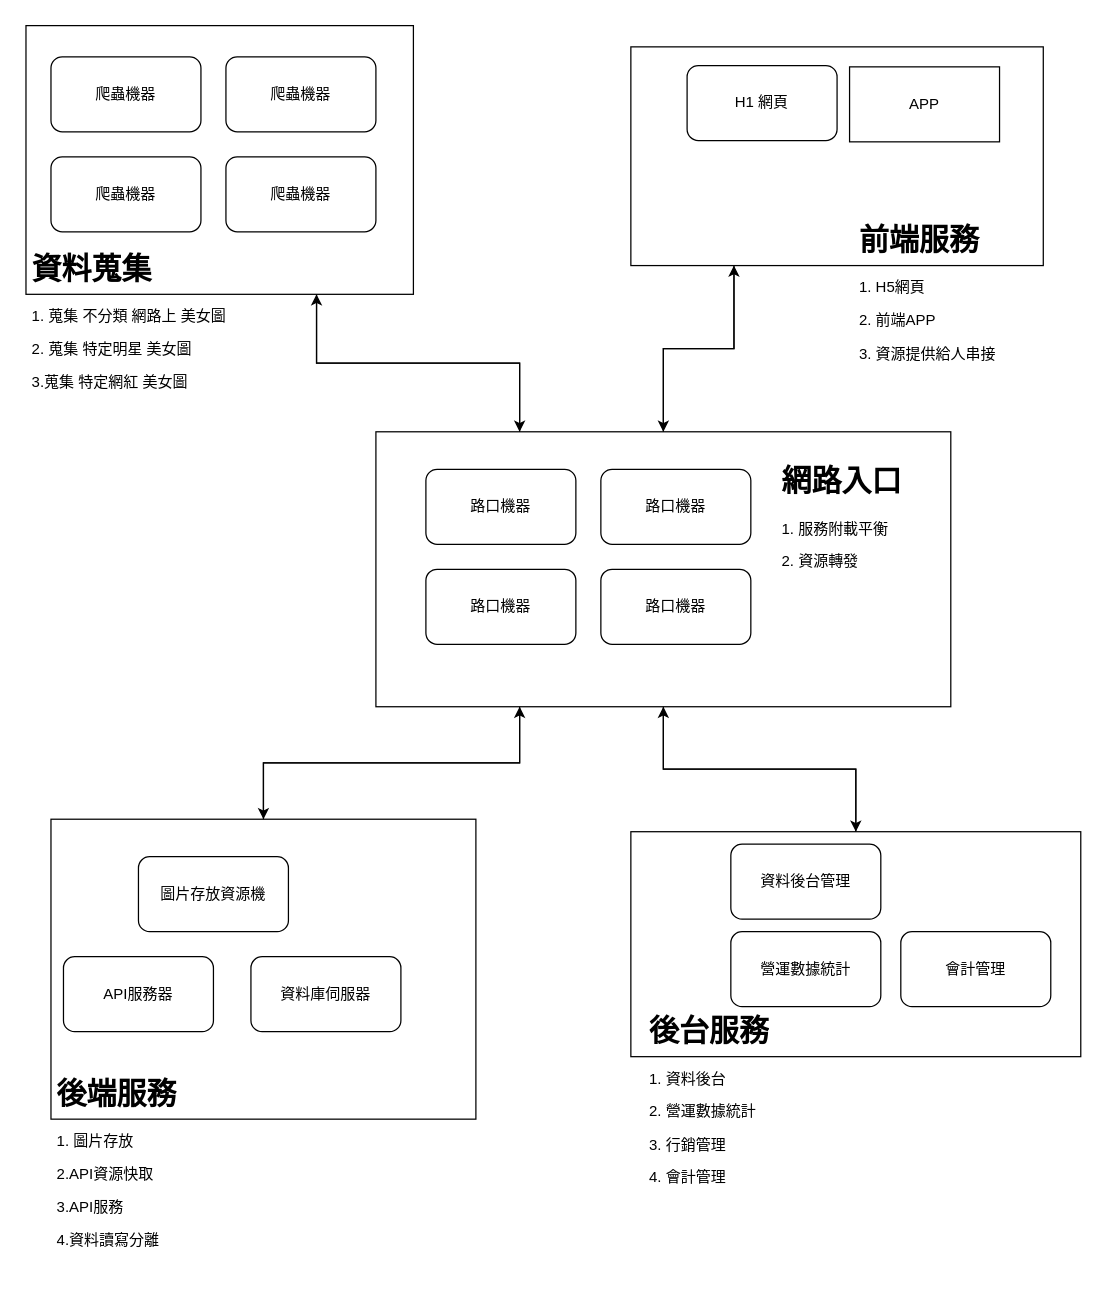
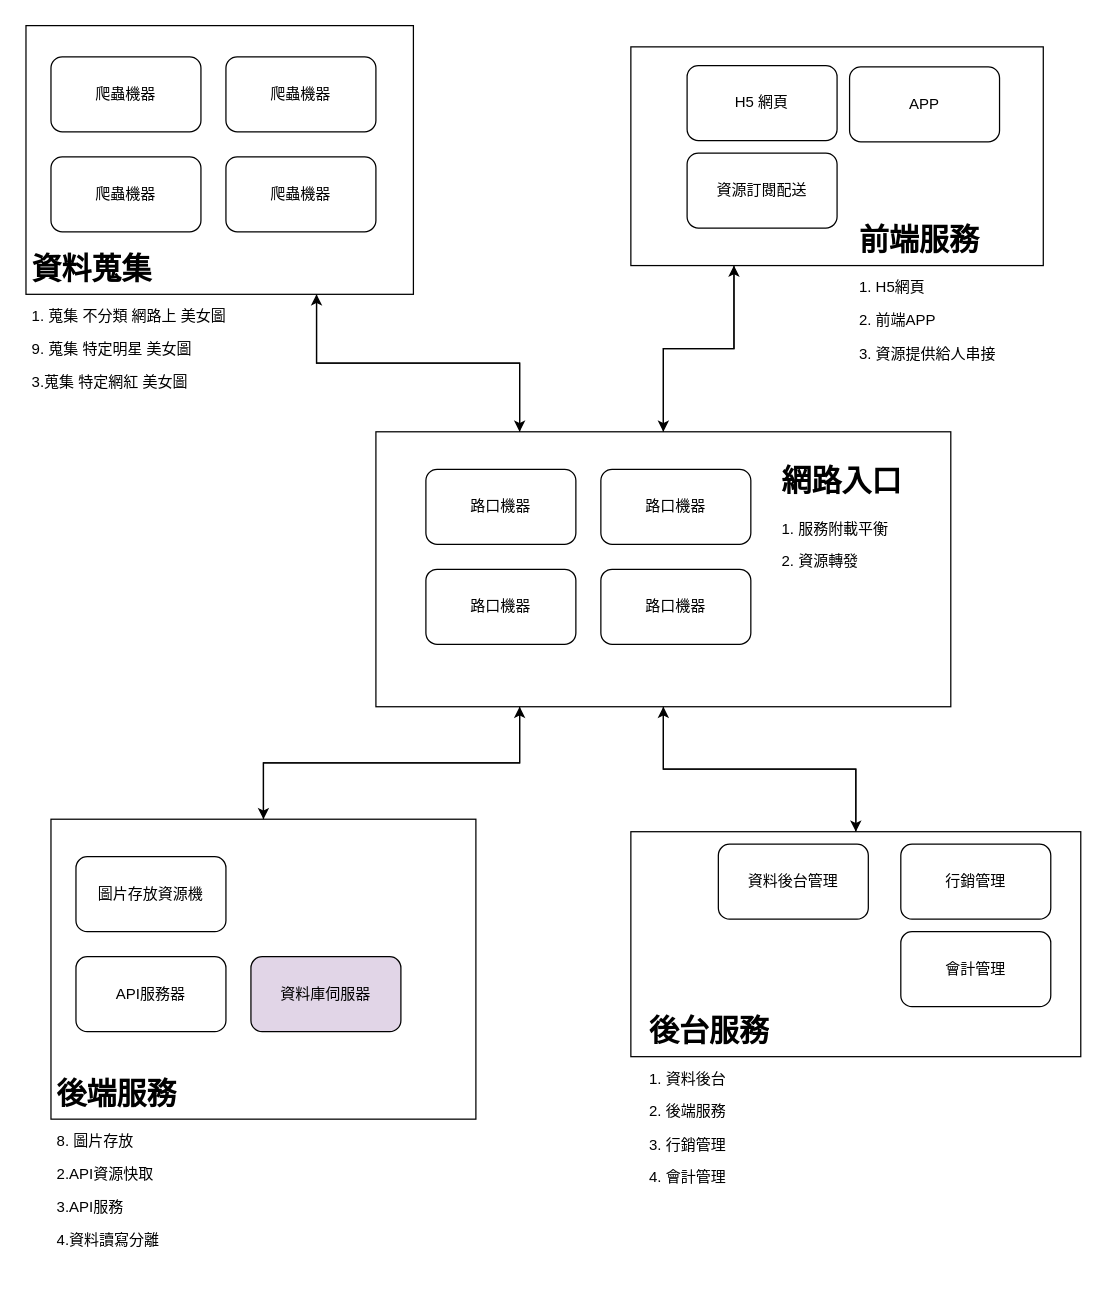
(762, 103) -> (762, 103)
(924, 104) -> (924, 104)
none -> (762, 191)
(130, 268) -> (130, 268)
(806, 882) -> (793, 882)
none -> (976, 882)
(213, 894) -> (151, 894)
(806, 969) -> none
(138, 994) -> (151, 994)
(326, 994) -> (326, 994)
(703, 1039) -> (688, 1039)
(108, 1102) -> (108, 1102)
